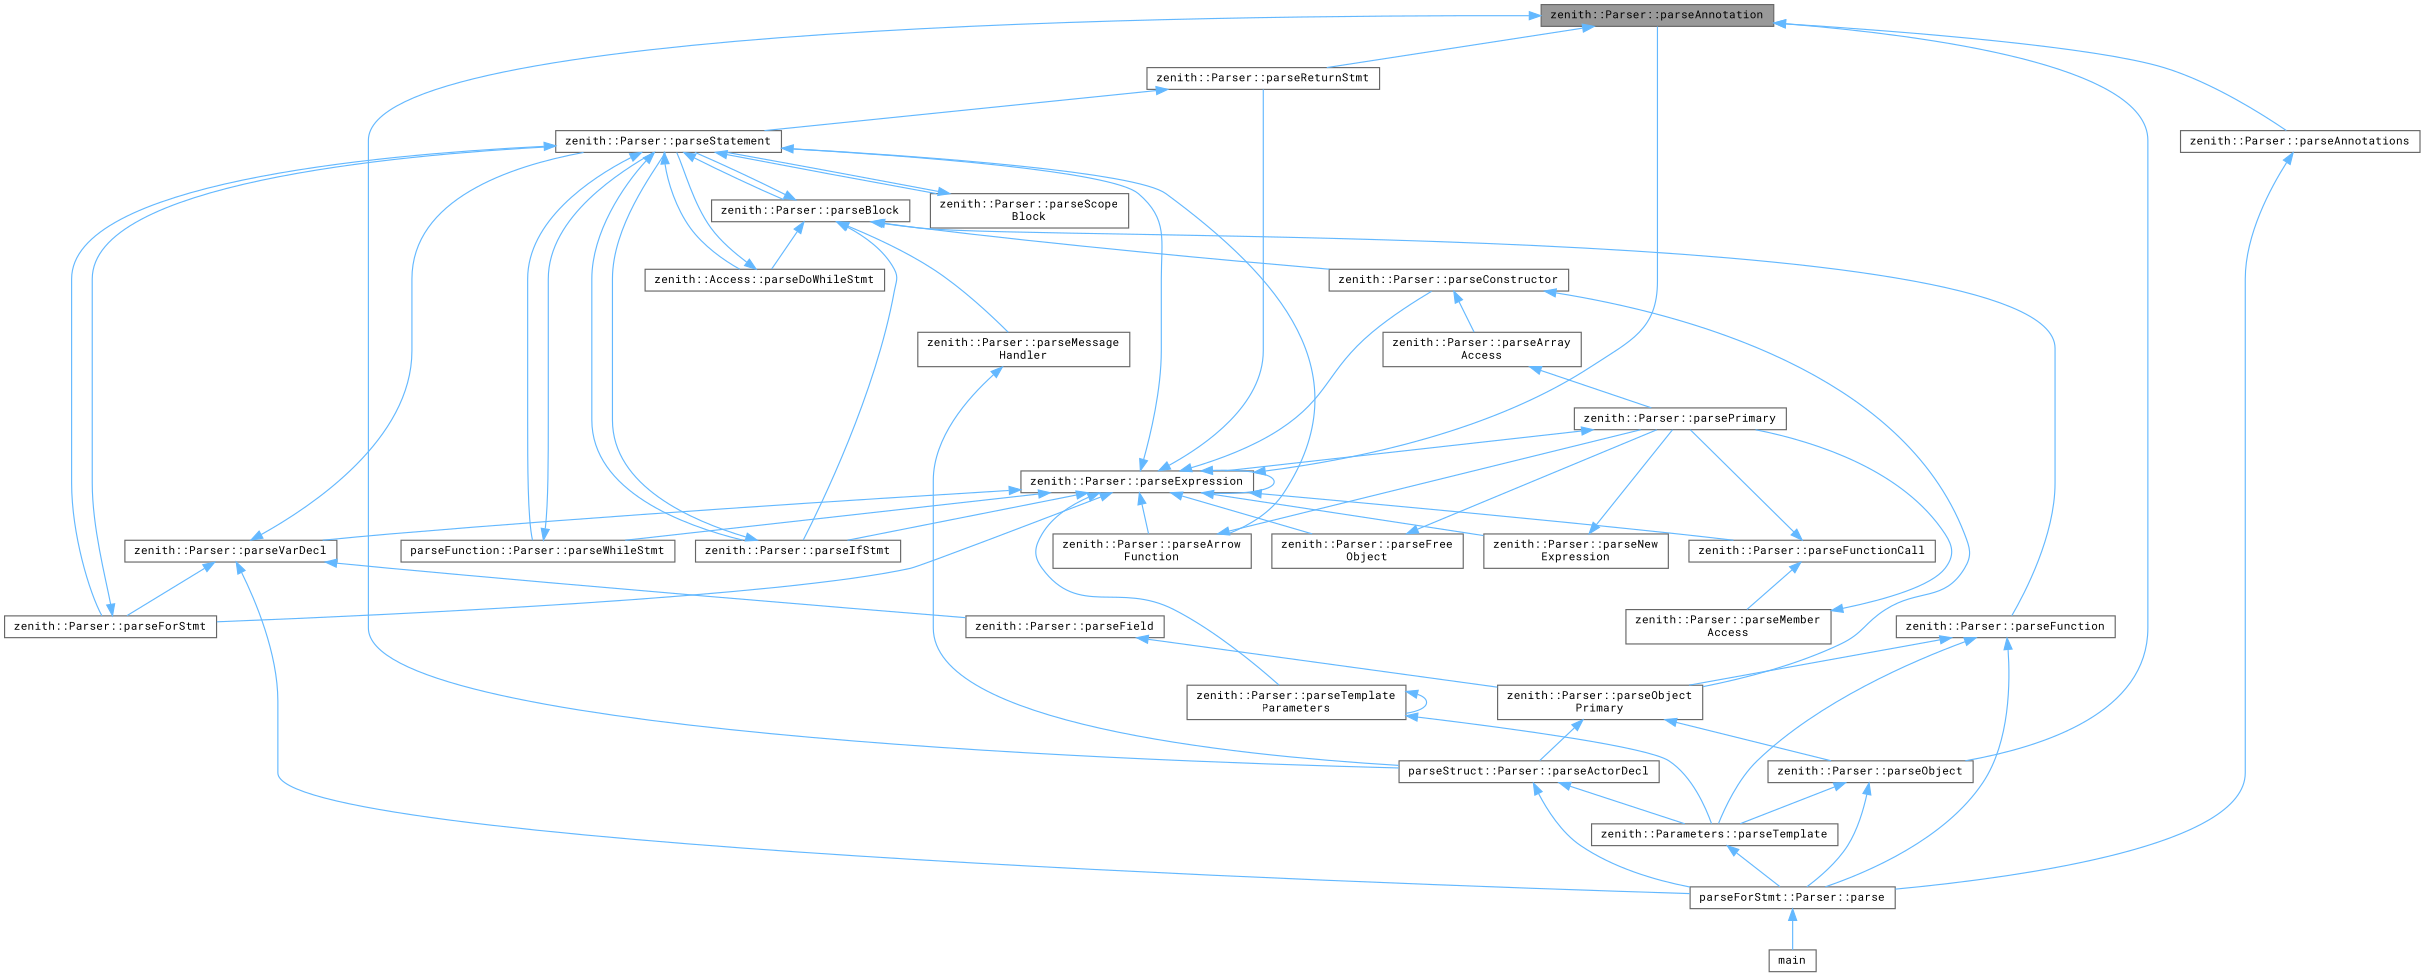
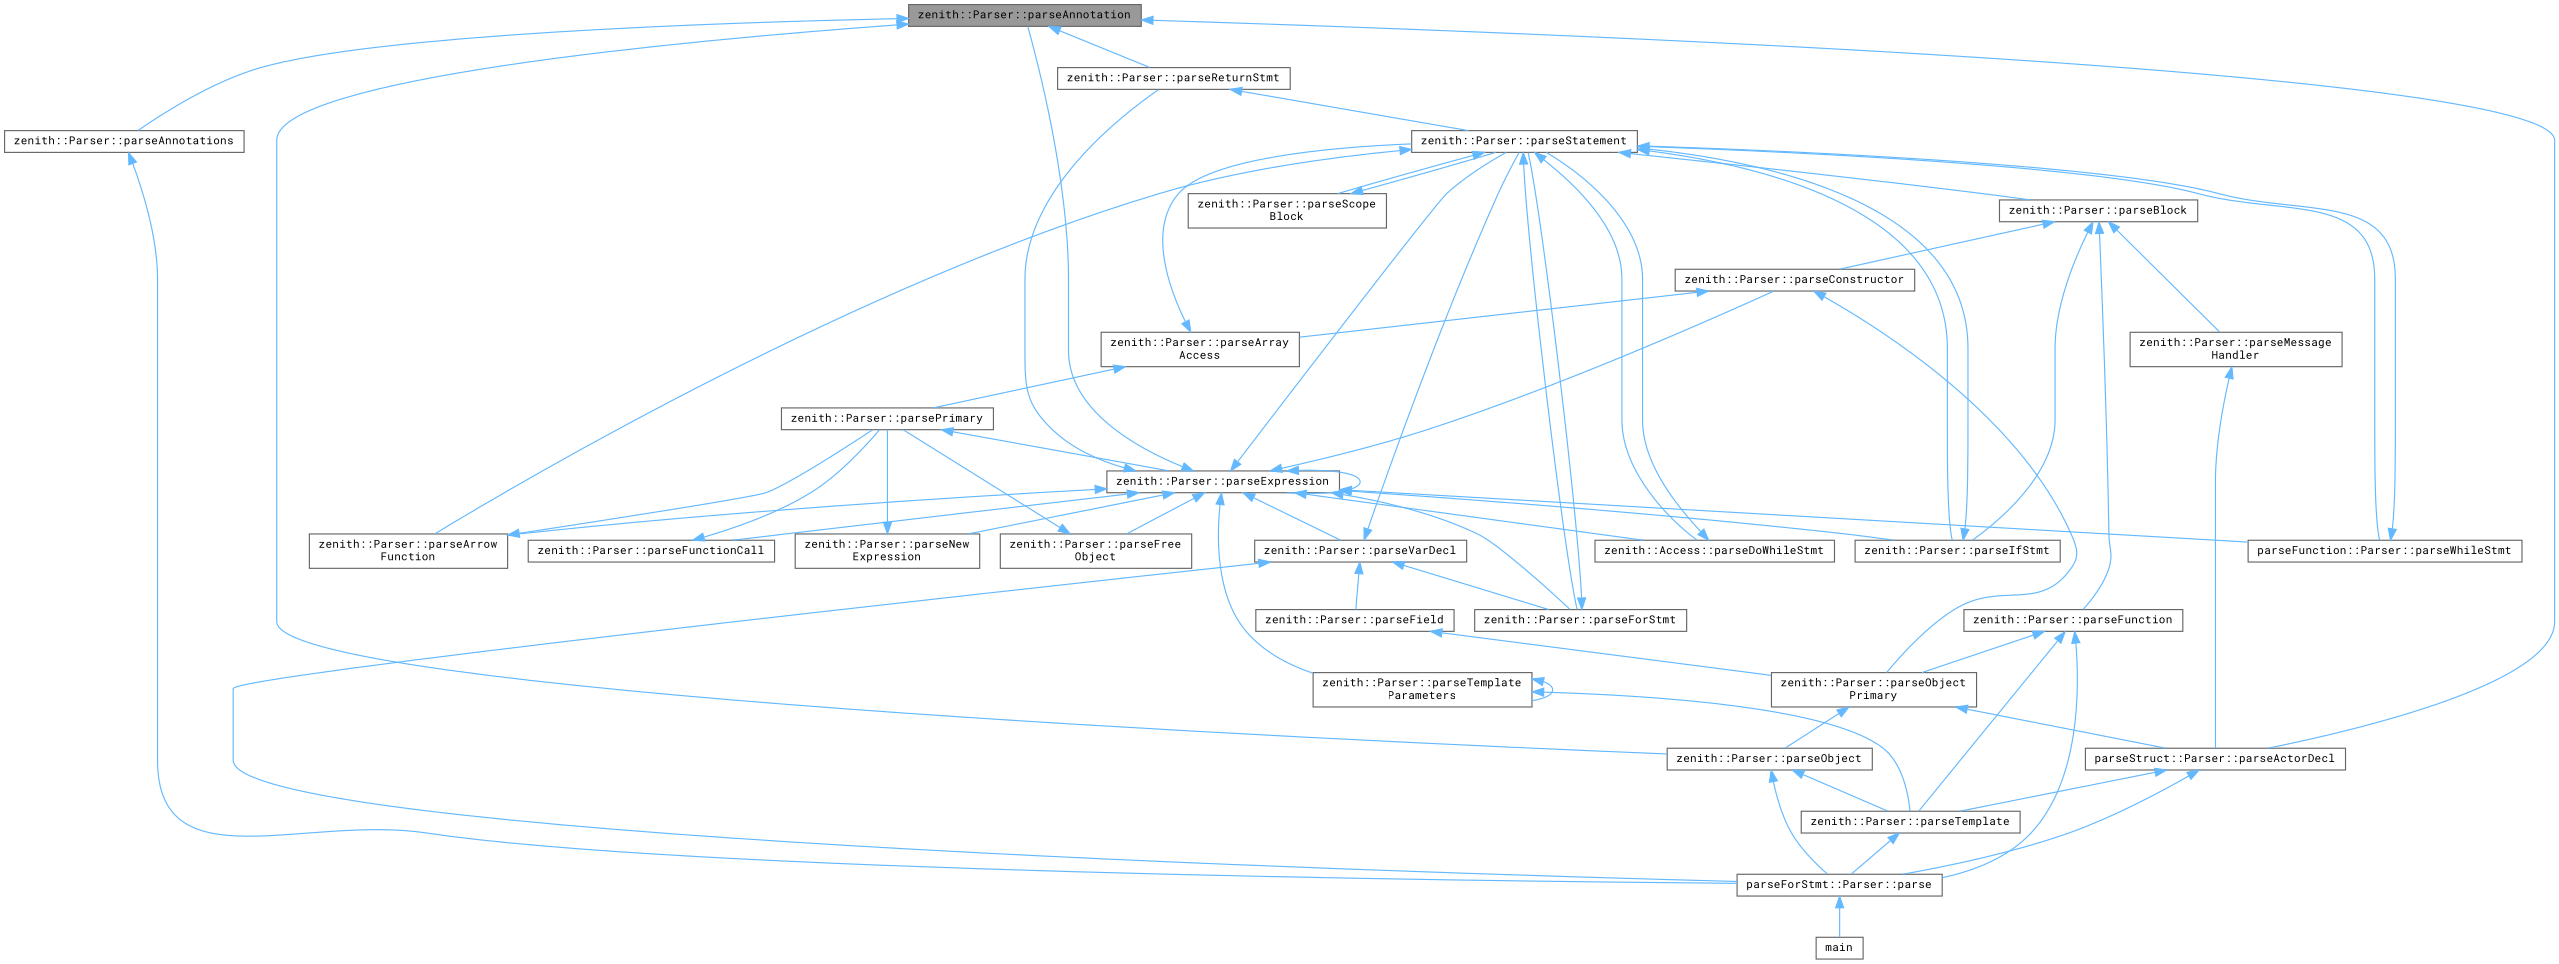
(740, 173) -> (1225, 169)
(784, 250) -> (1475, 517)
(1728, 627) -> none
(1715, 835) -> (1911, 822)
